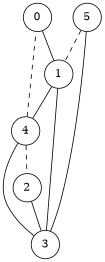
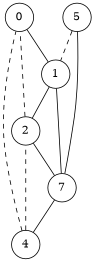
none -> (23, 74)
(42, 103) -> (41, 103)
(45, 245) -> (62, 188)
